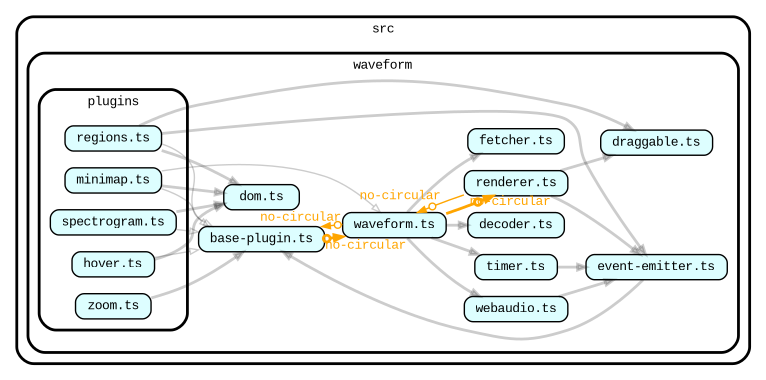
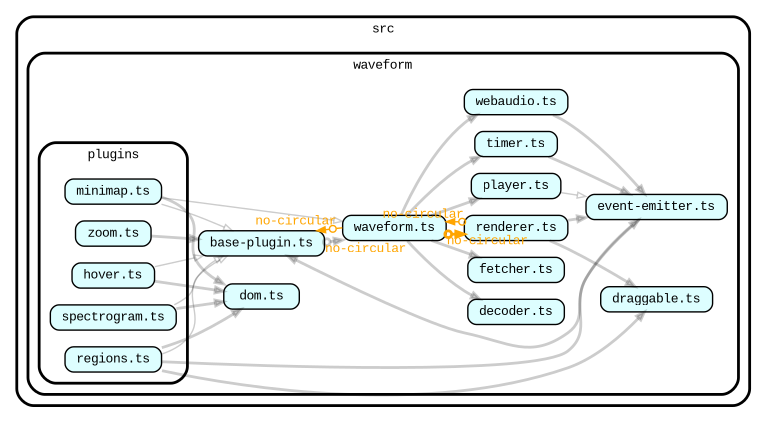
none -> (516, 186)
(325, 239) -> (325, 242)
